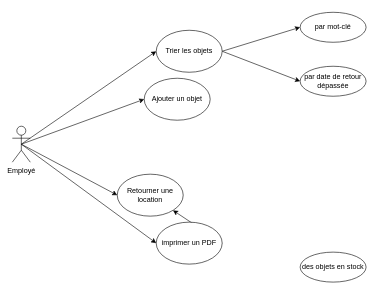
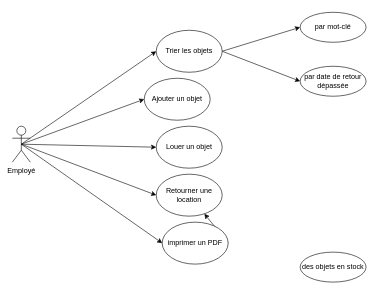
none -> (80, 146)
none -> (189, 147)
(150, 195) -> (189, 195)
(189, 243) -> (195, 243)
